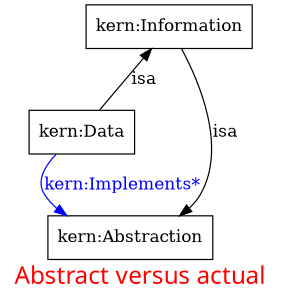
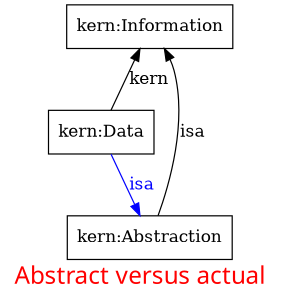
(144, 79) -> (149, 79)
(210, 129) -> (177, 138)
(122, 185) -> (142, 185)
